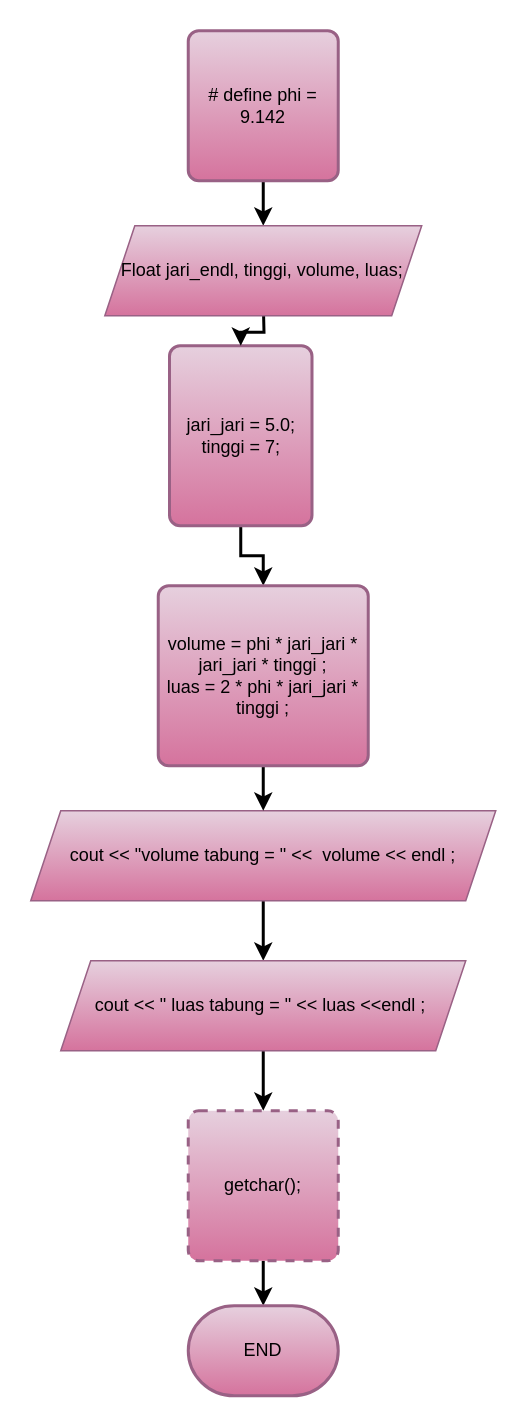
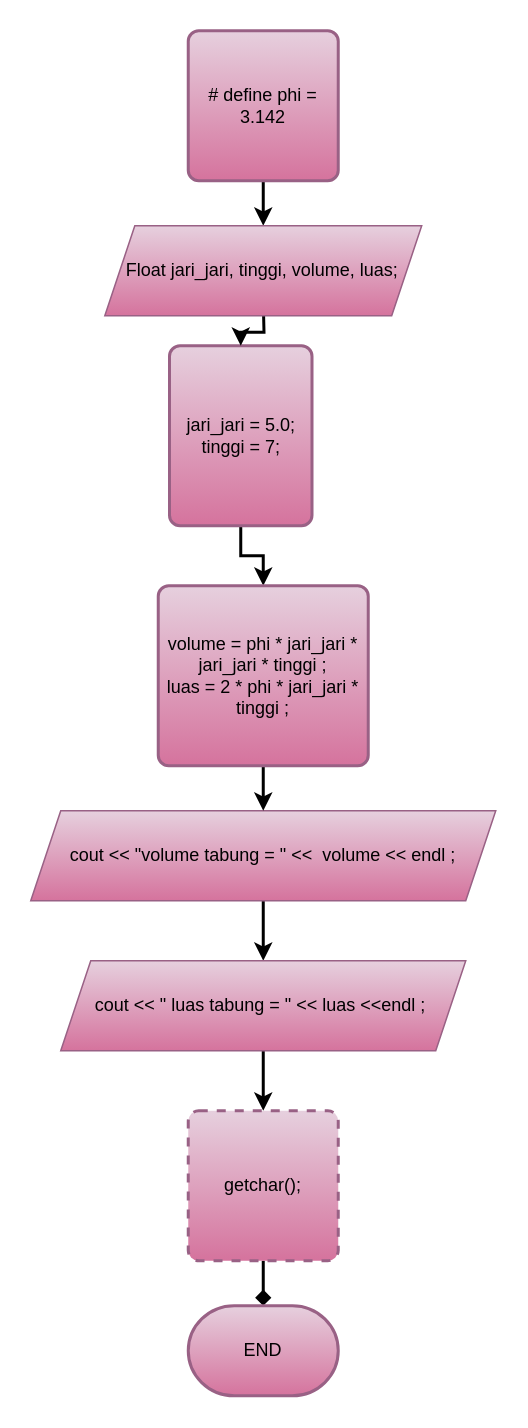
(263, 106) -> (263, 106)
(263, 271) -> (263, 271)
(263, 1290) -> (263, 1290)
